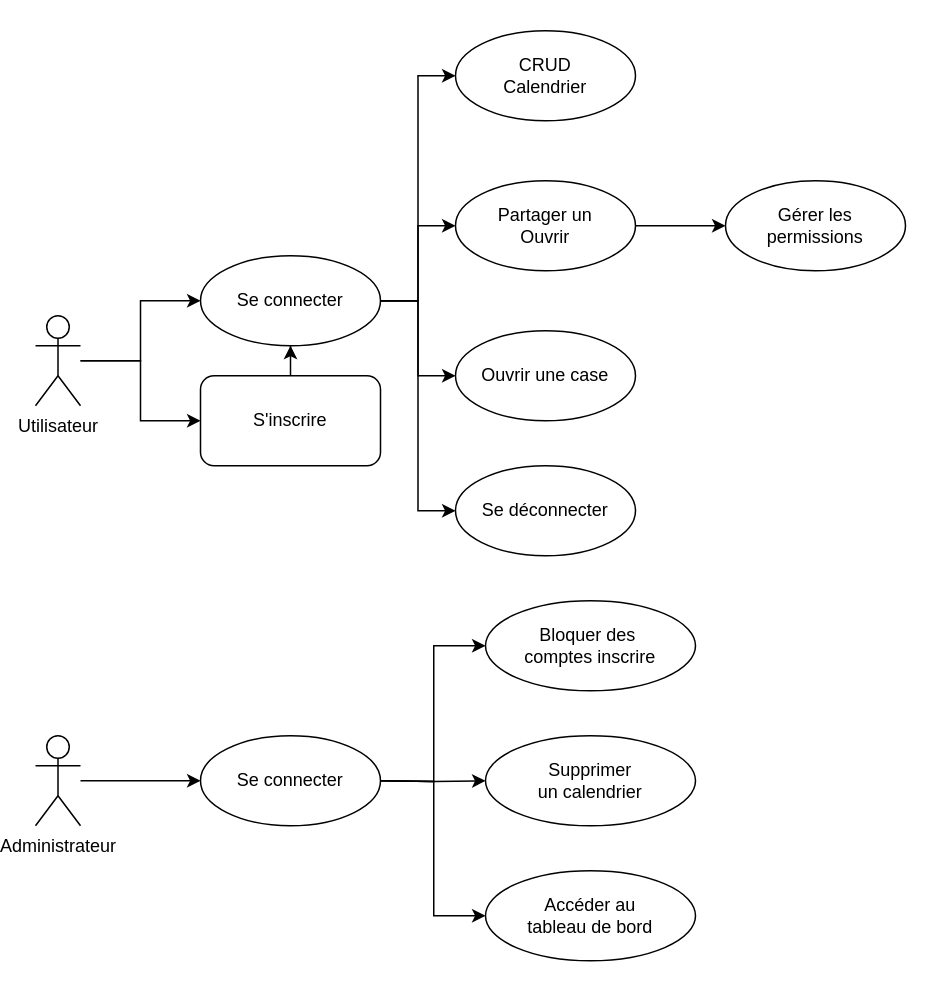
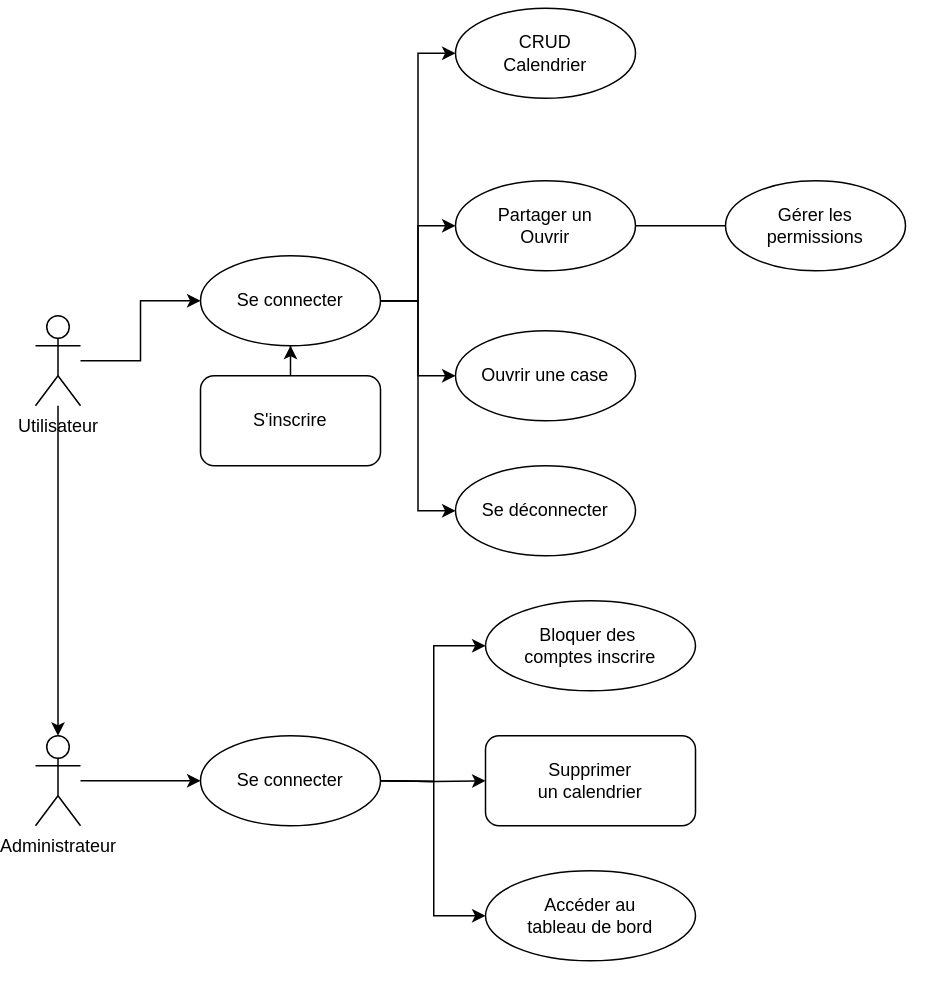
(545, 76) -> (545, 53)
(714, 226) -> (718, 226)
(140, 417) -> (58, 566)
(590, 781) -> (590, 781)
